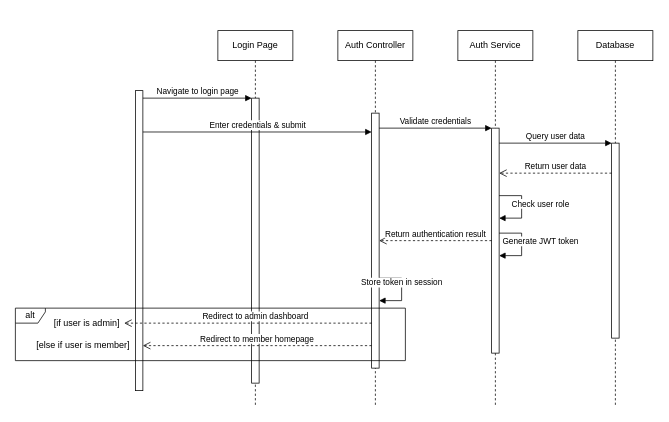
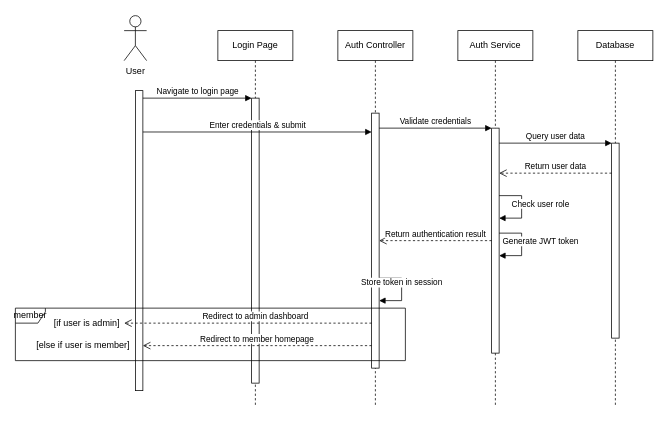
none -> (135, 38)
(30, 315) -> (30, 315)
